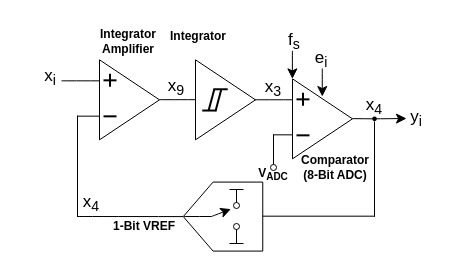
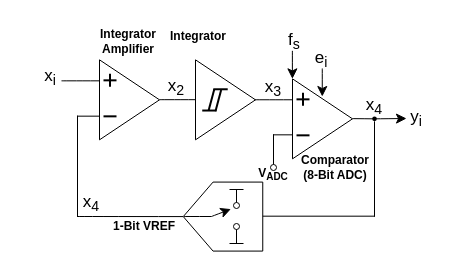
(177, 88) -> (177, 88)
